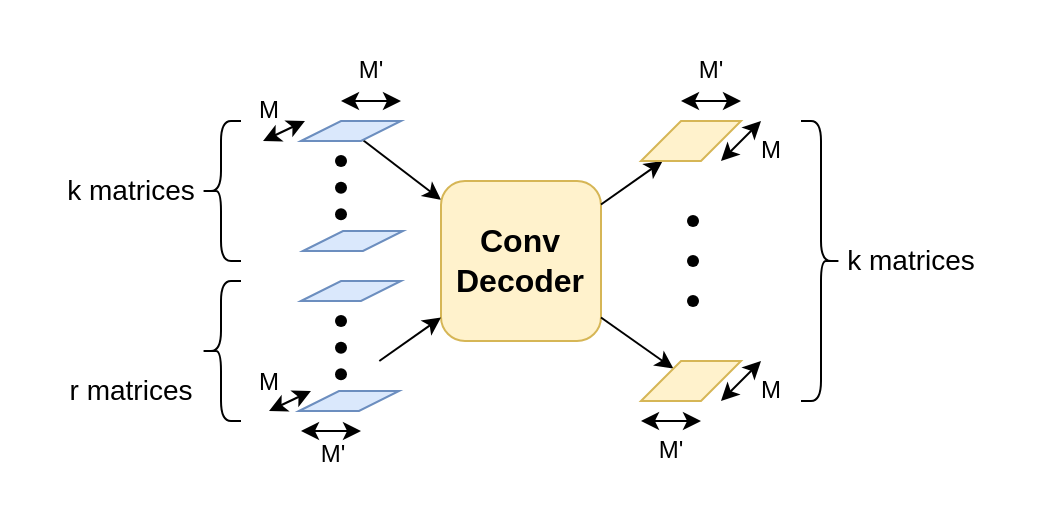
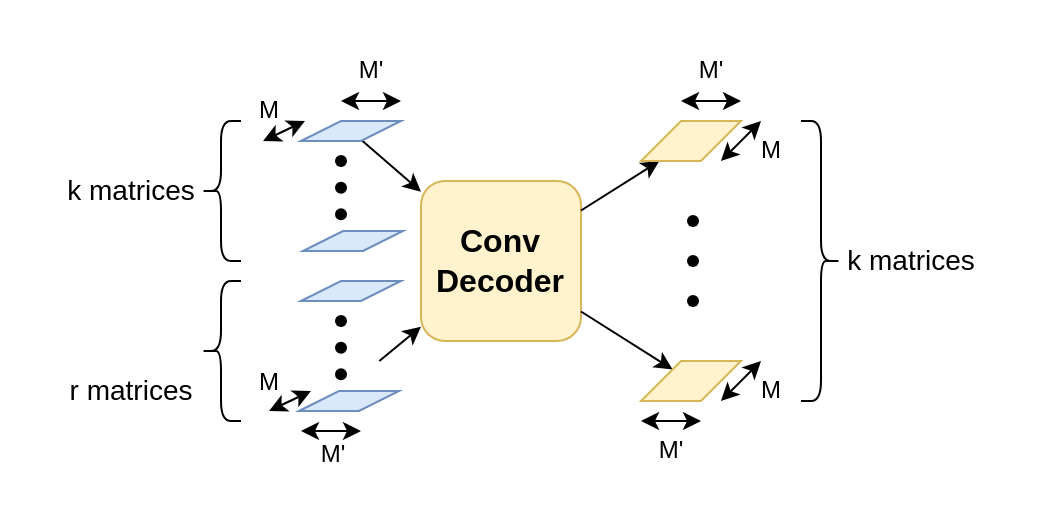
(521, 261) -> (501, 261)
